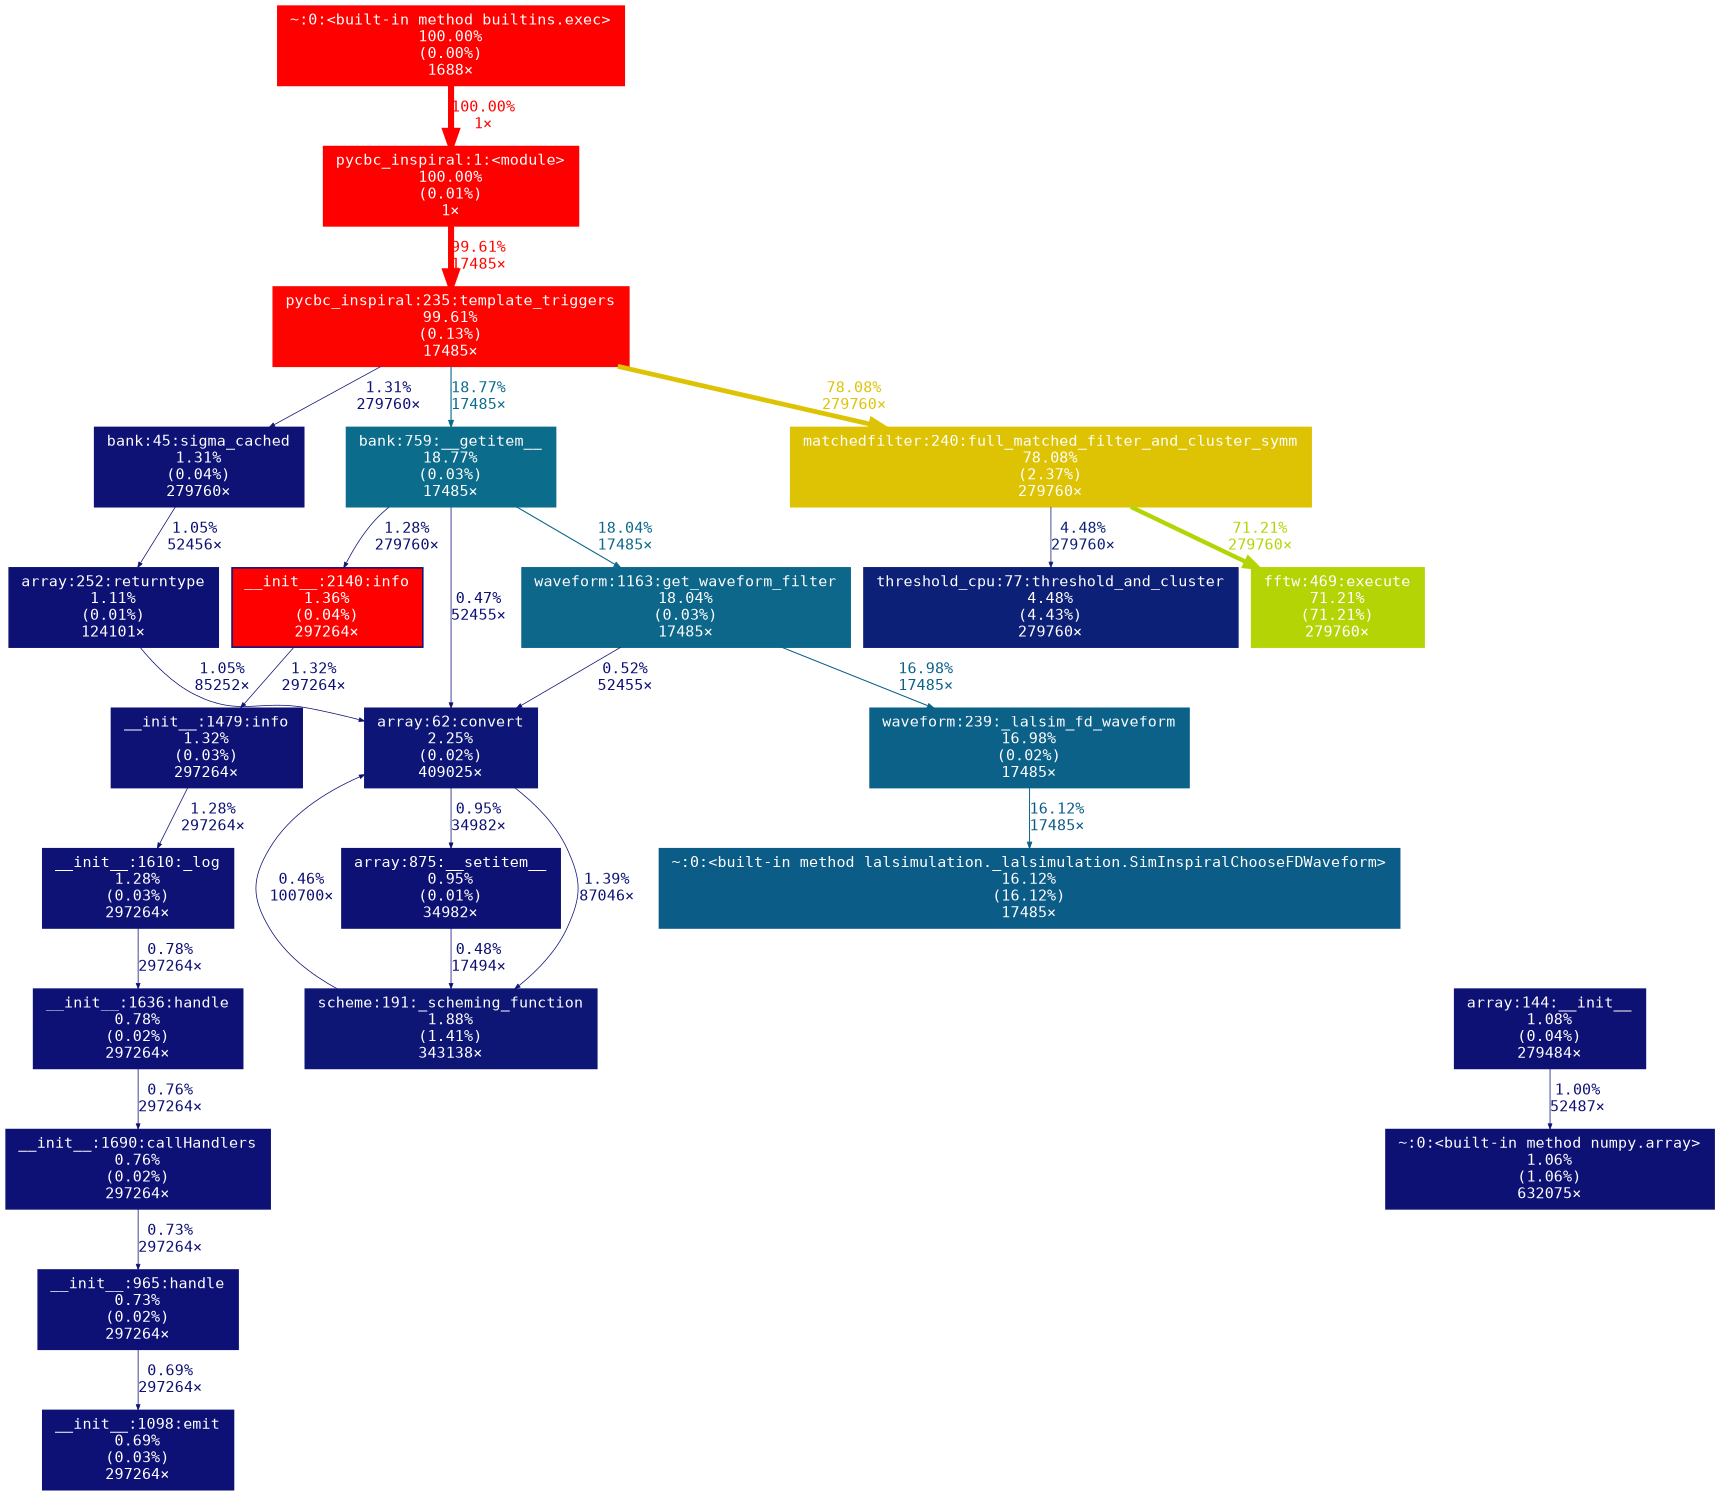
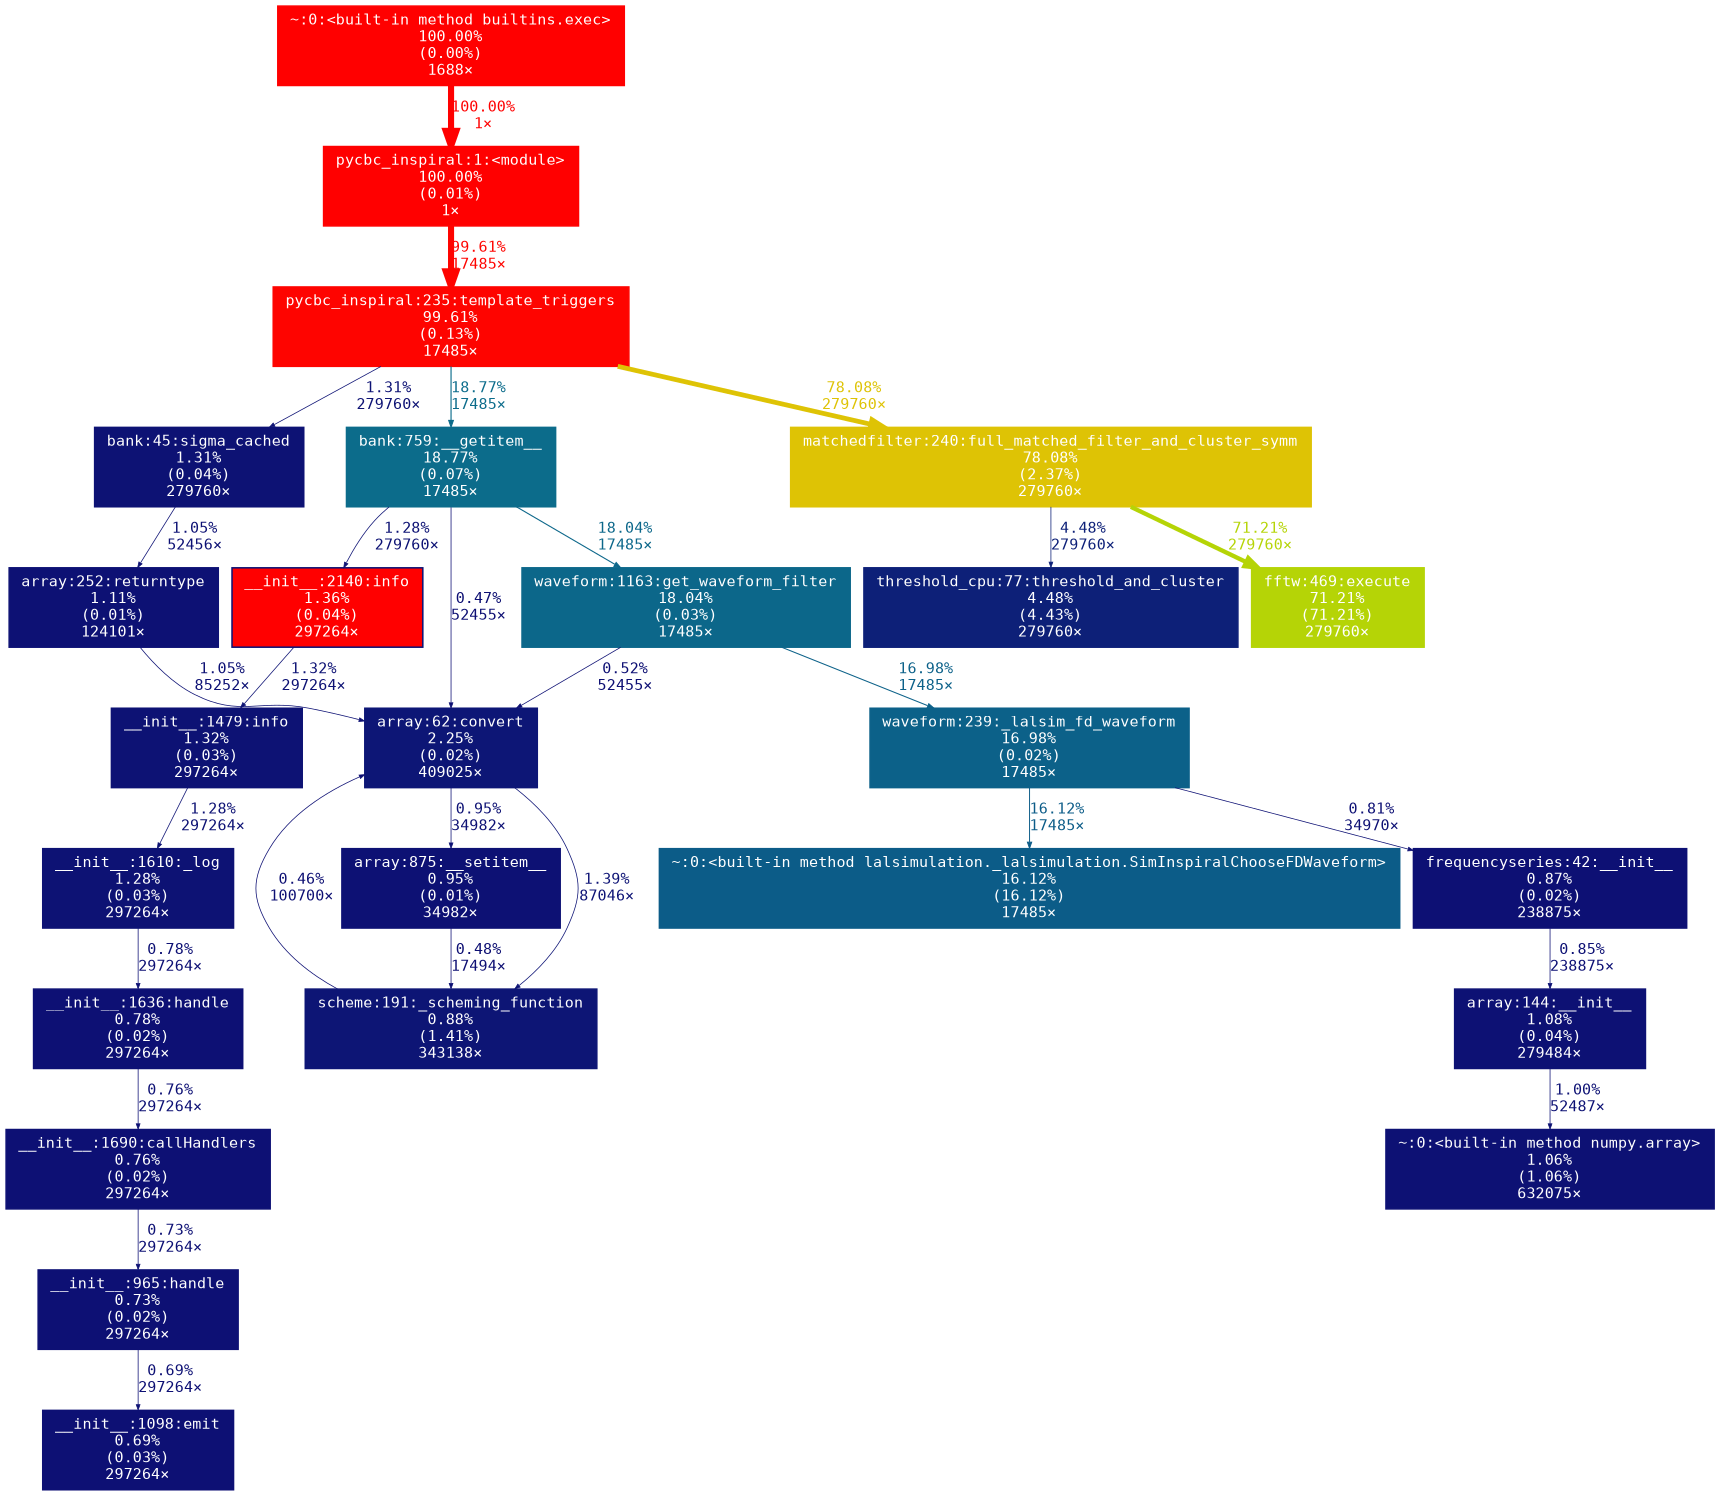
(451, 467) -> (451, 467)
none -> (1550, 888)
(451, 1029) -> (451, 1029)
